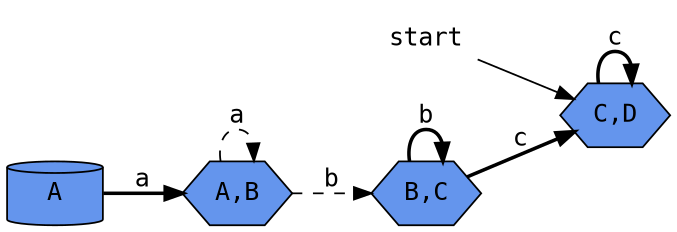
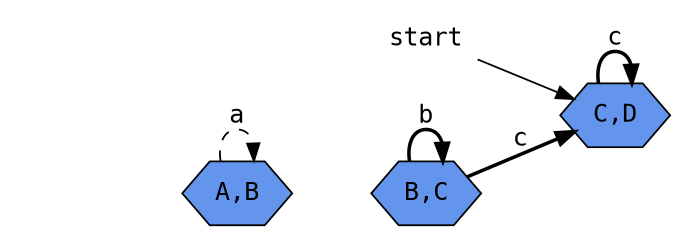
(55, 193) -> none
(323, 193) -> none
